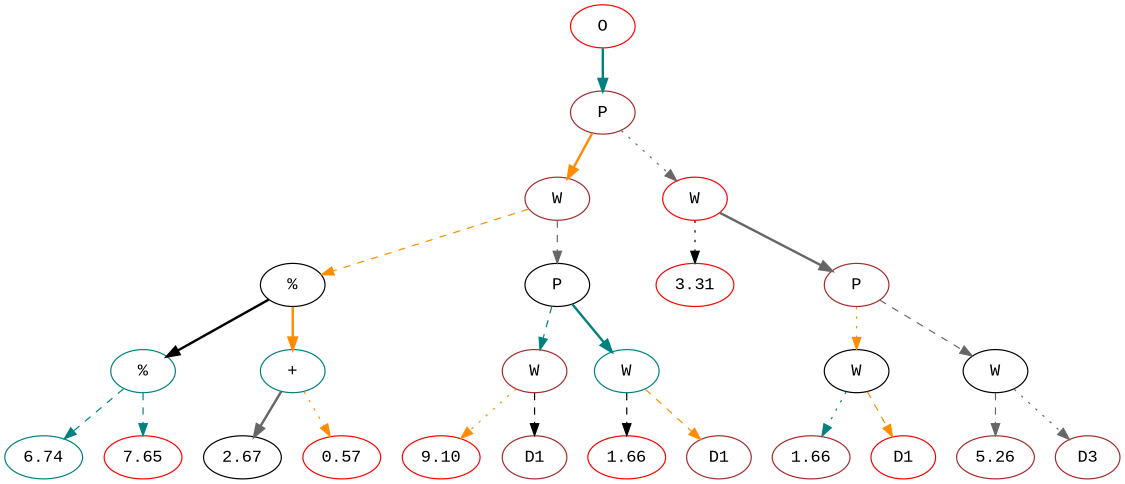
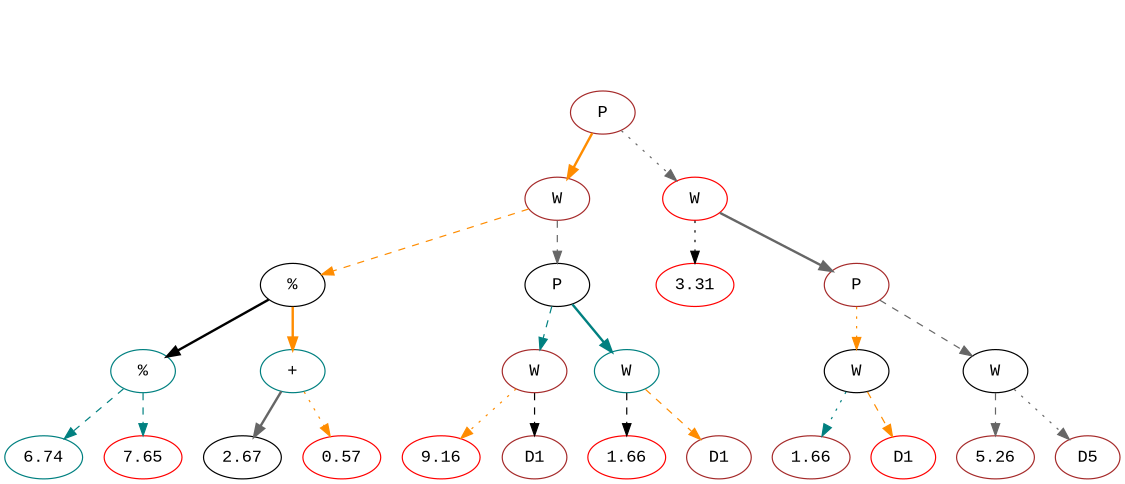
(603, 26) -> none
(441, 457) -> (441, 457)
(1088, 457) -> (1088, 457)
